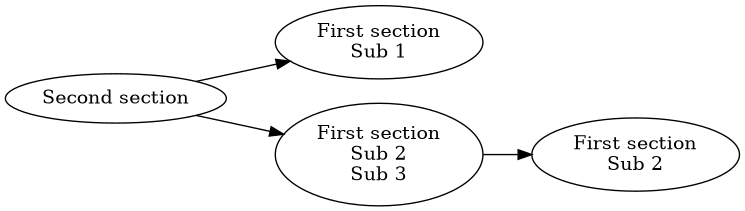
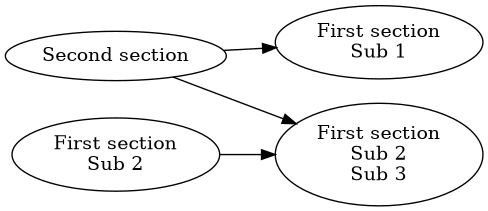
(500, 155) -> (241, 155)
